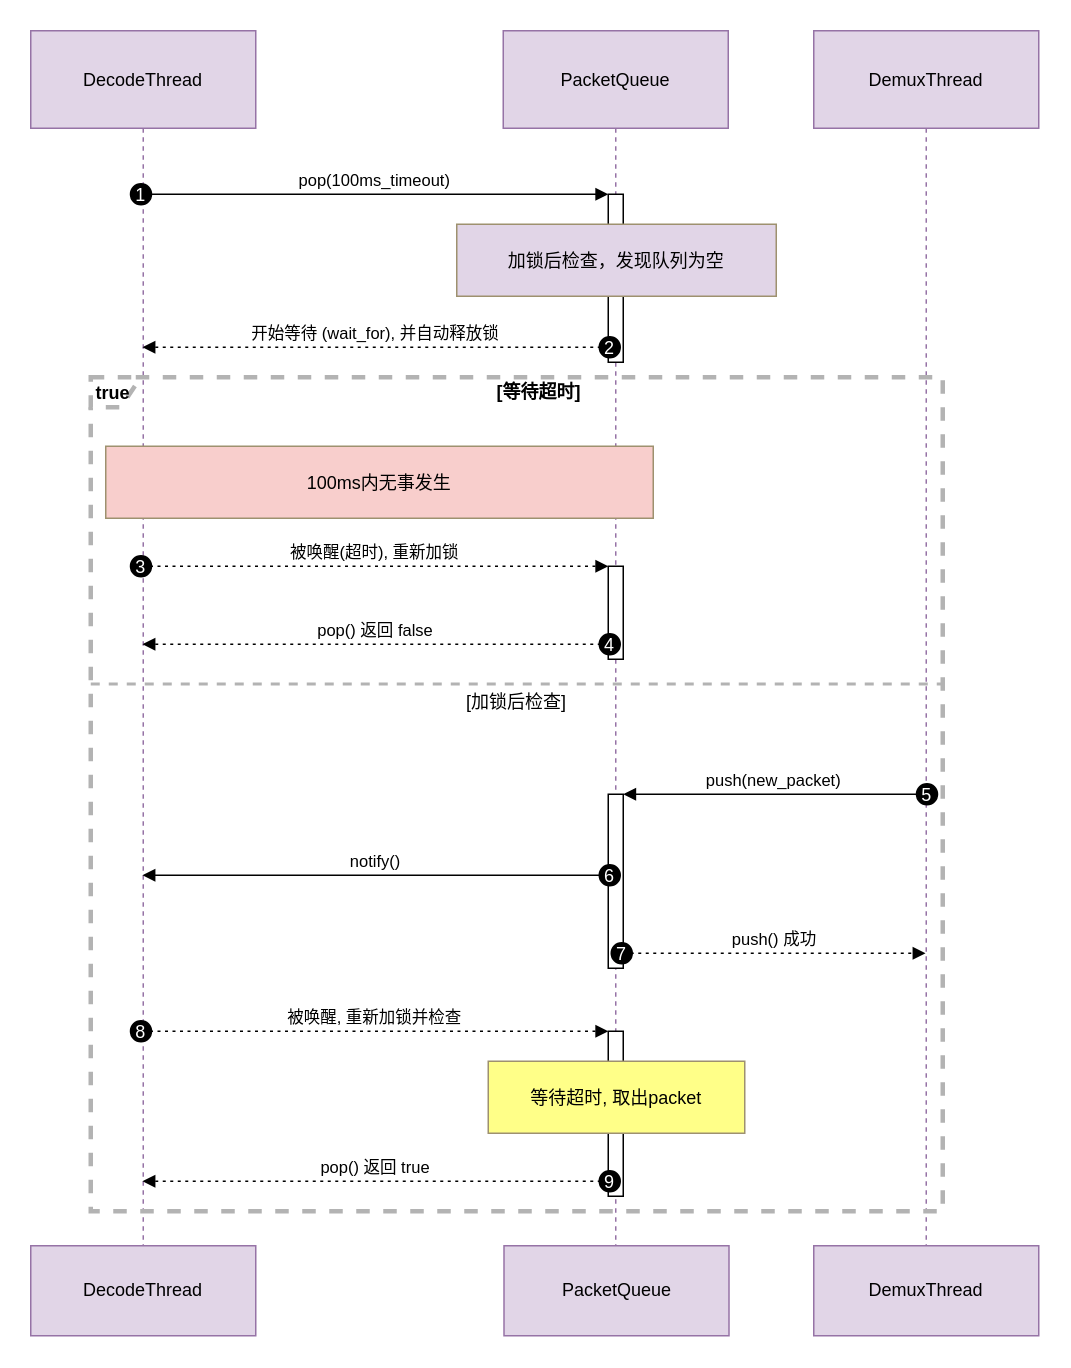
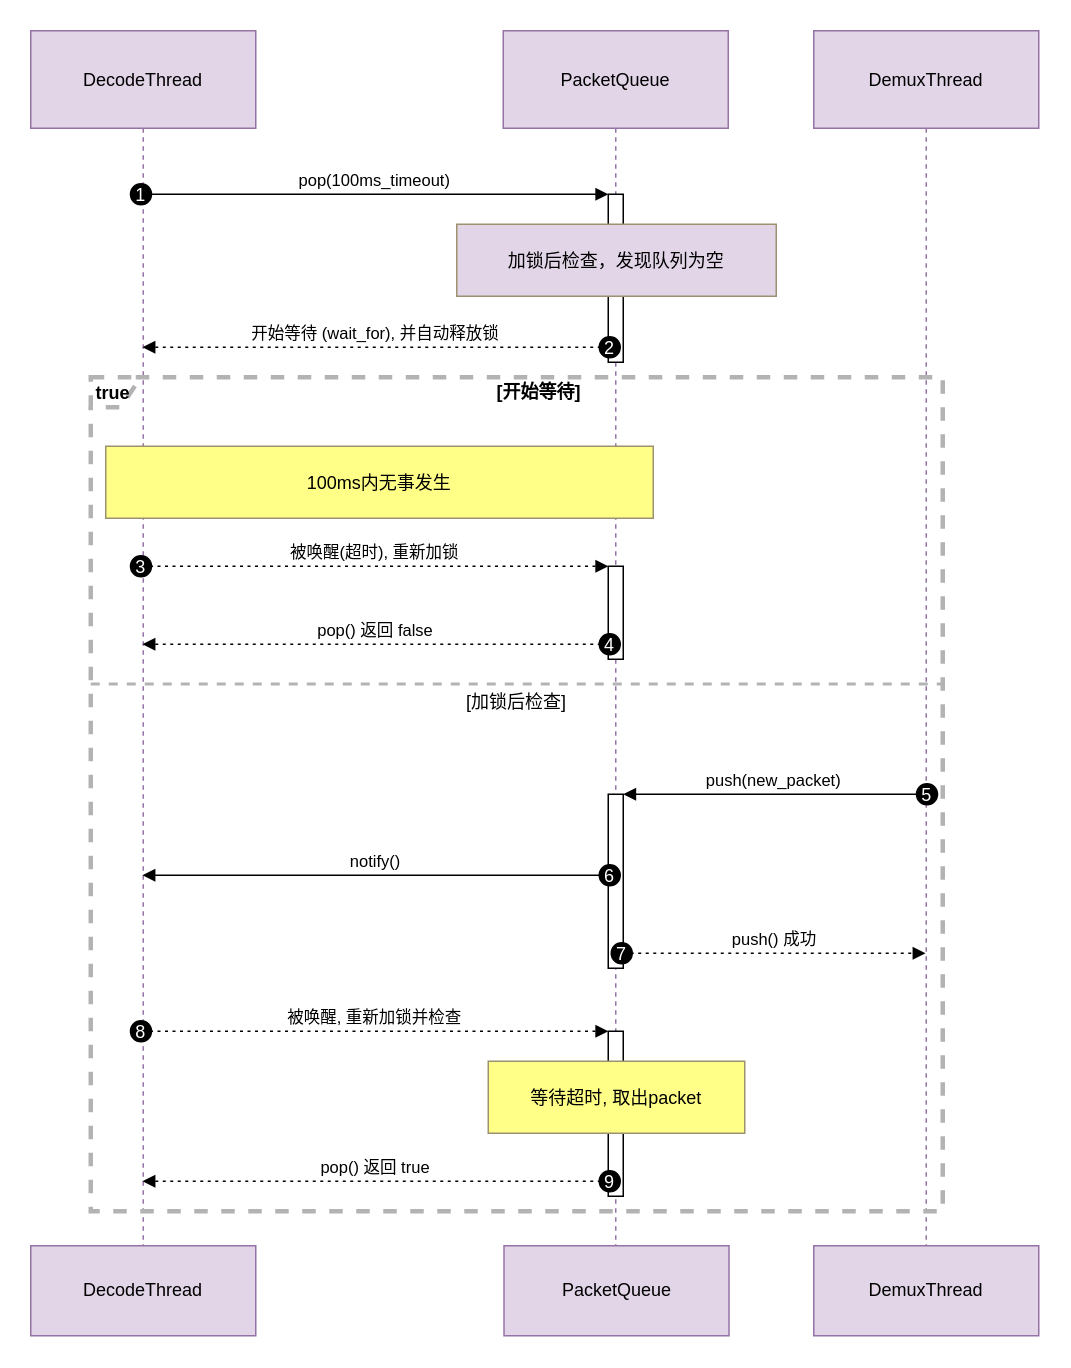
(539, 392) -> (539, 392)
(380, 482) -> (380, 482)
